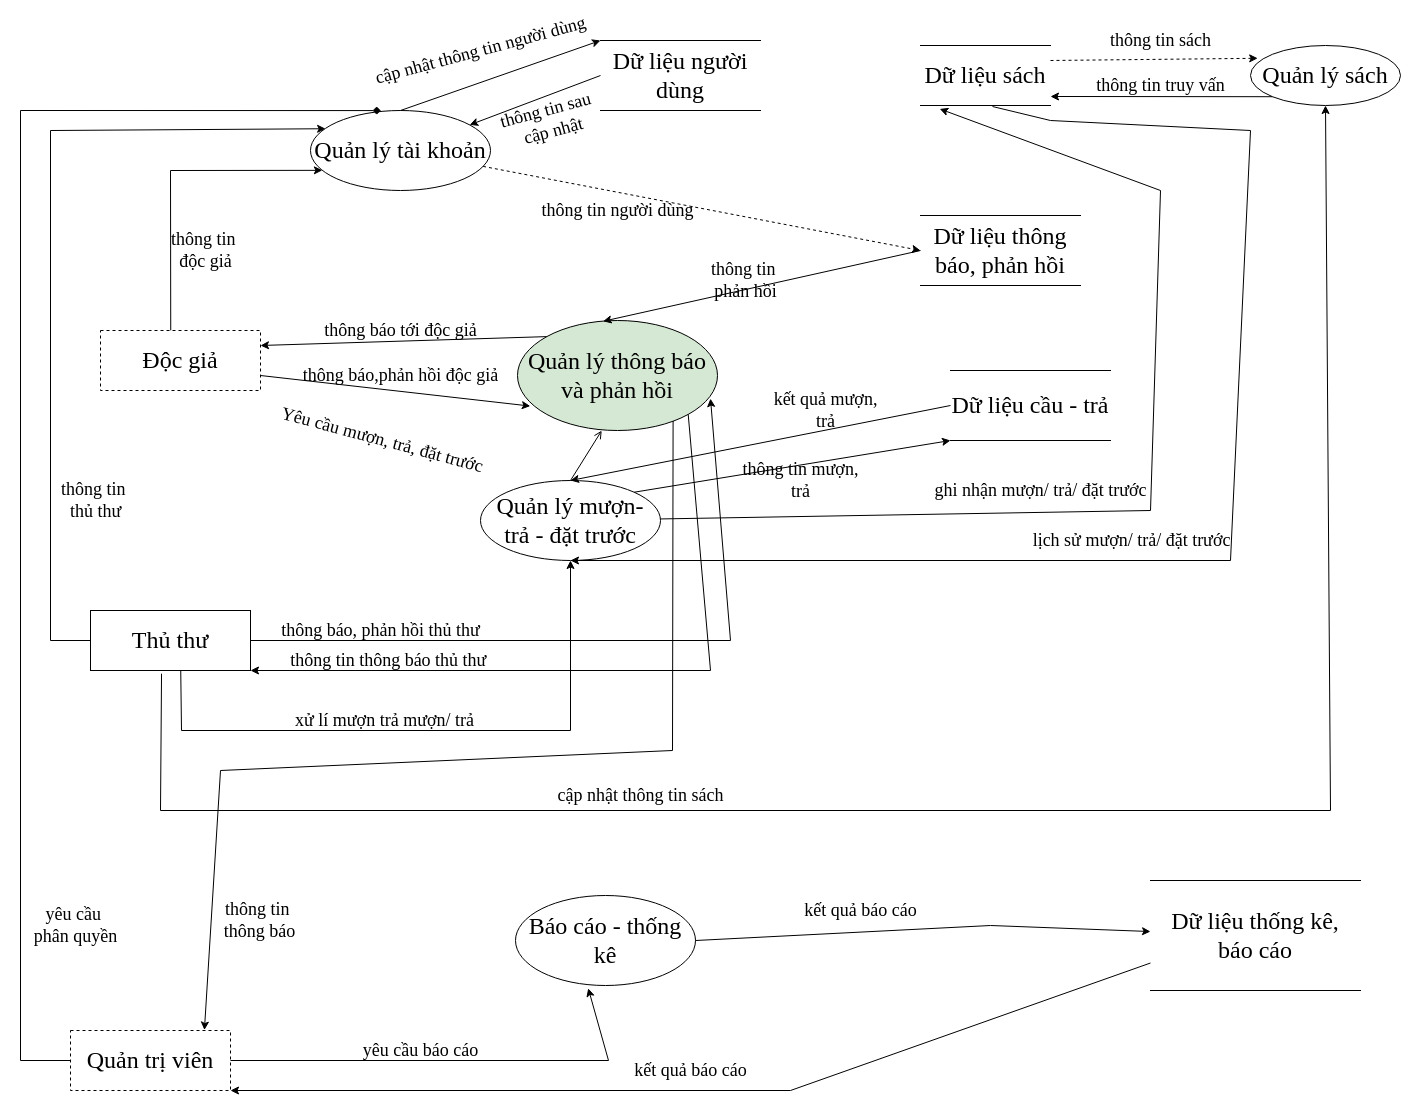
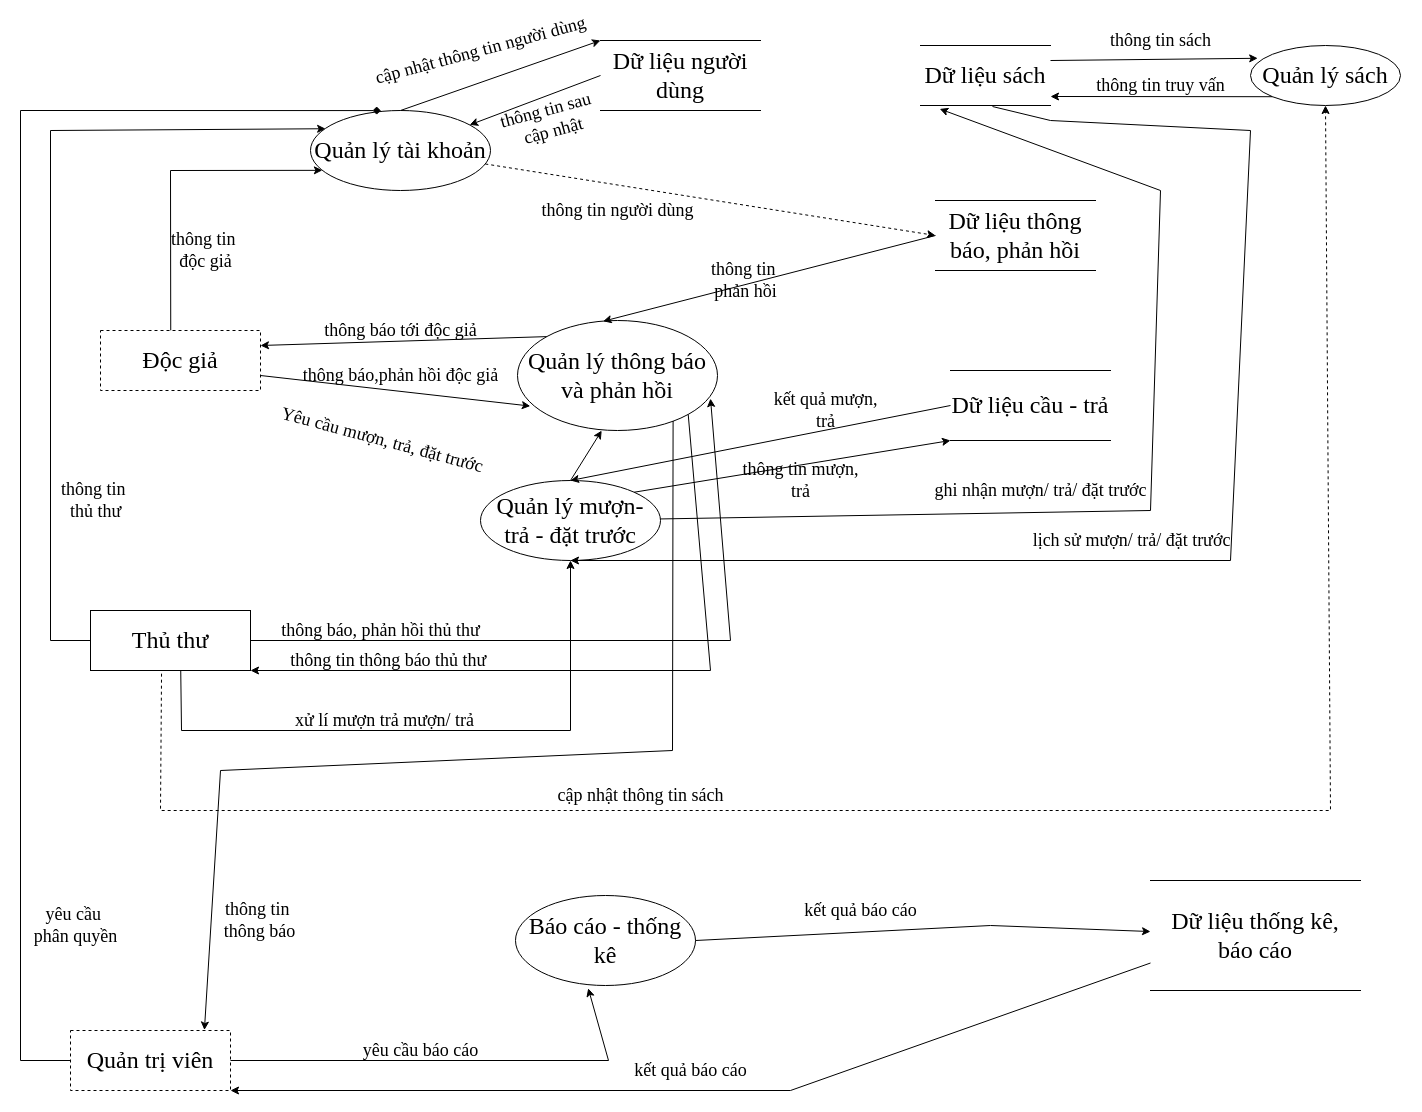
(1150, 59) -> (1150, 59)
(1001, 251) -> (1016, 236)
(618, 376) -> (618, 376)
(598, 436) -> (597, 438)
(1027, 811) -> (1027, 811)
